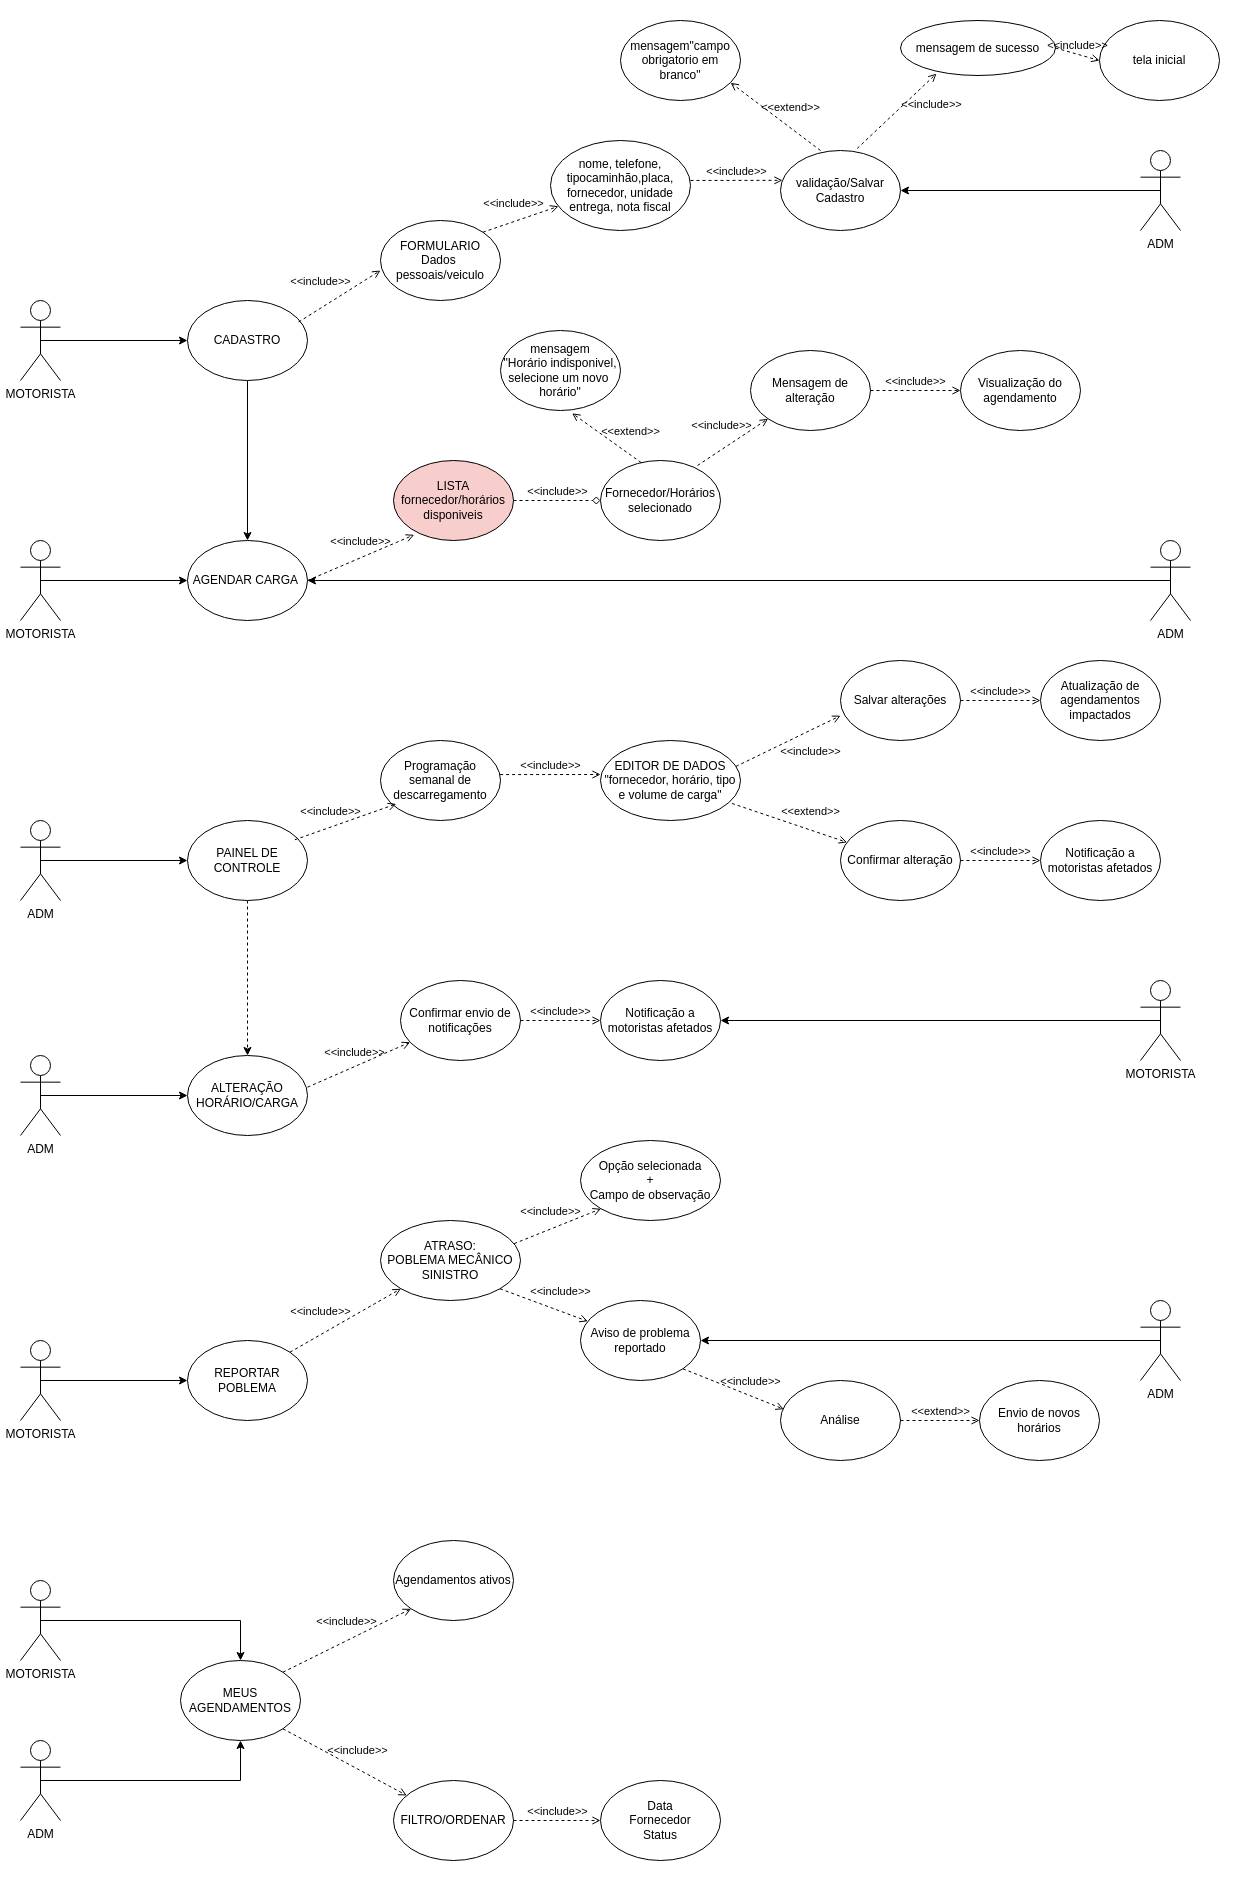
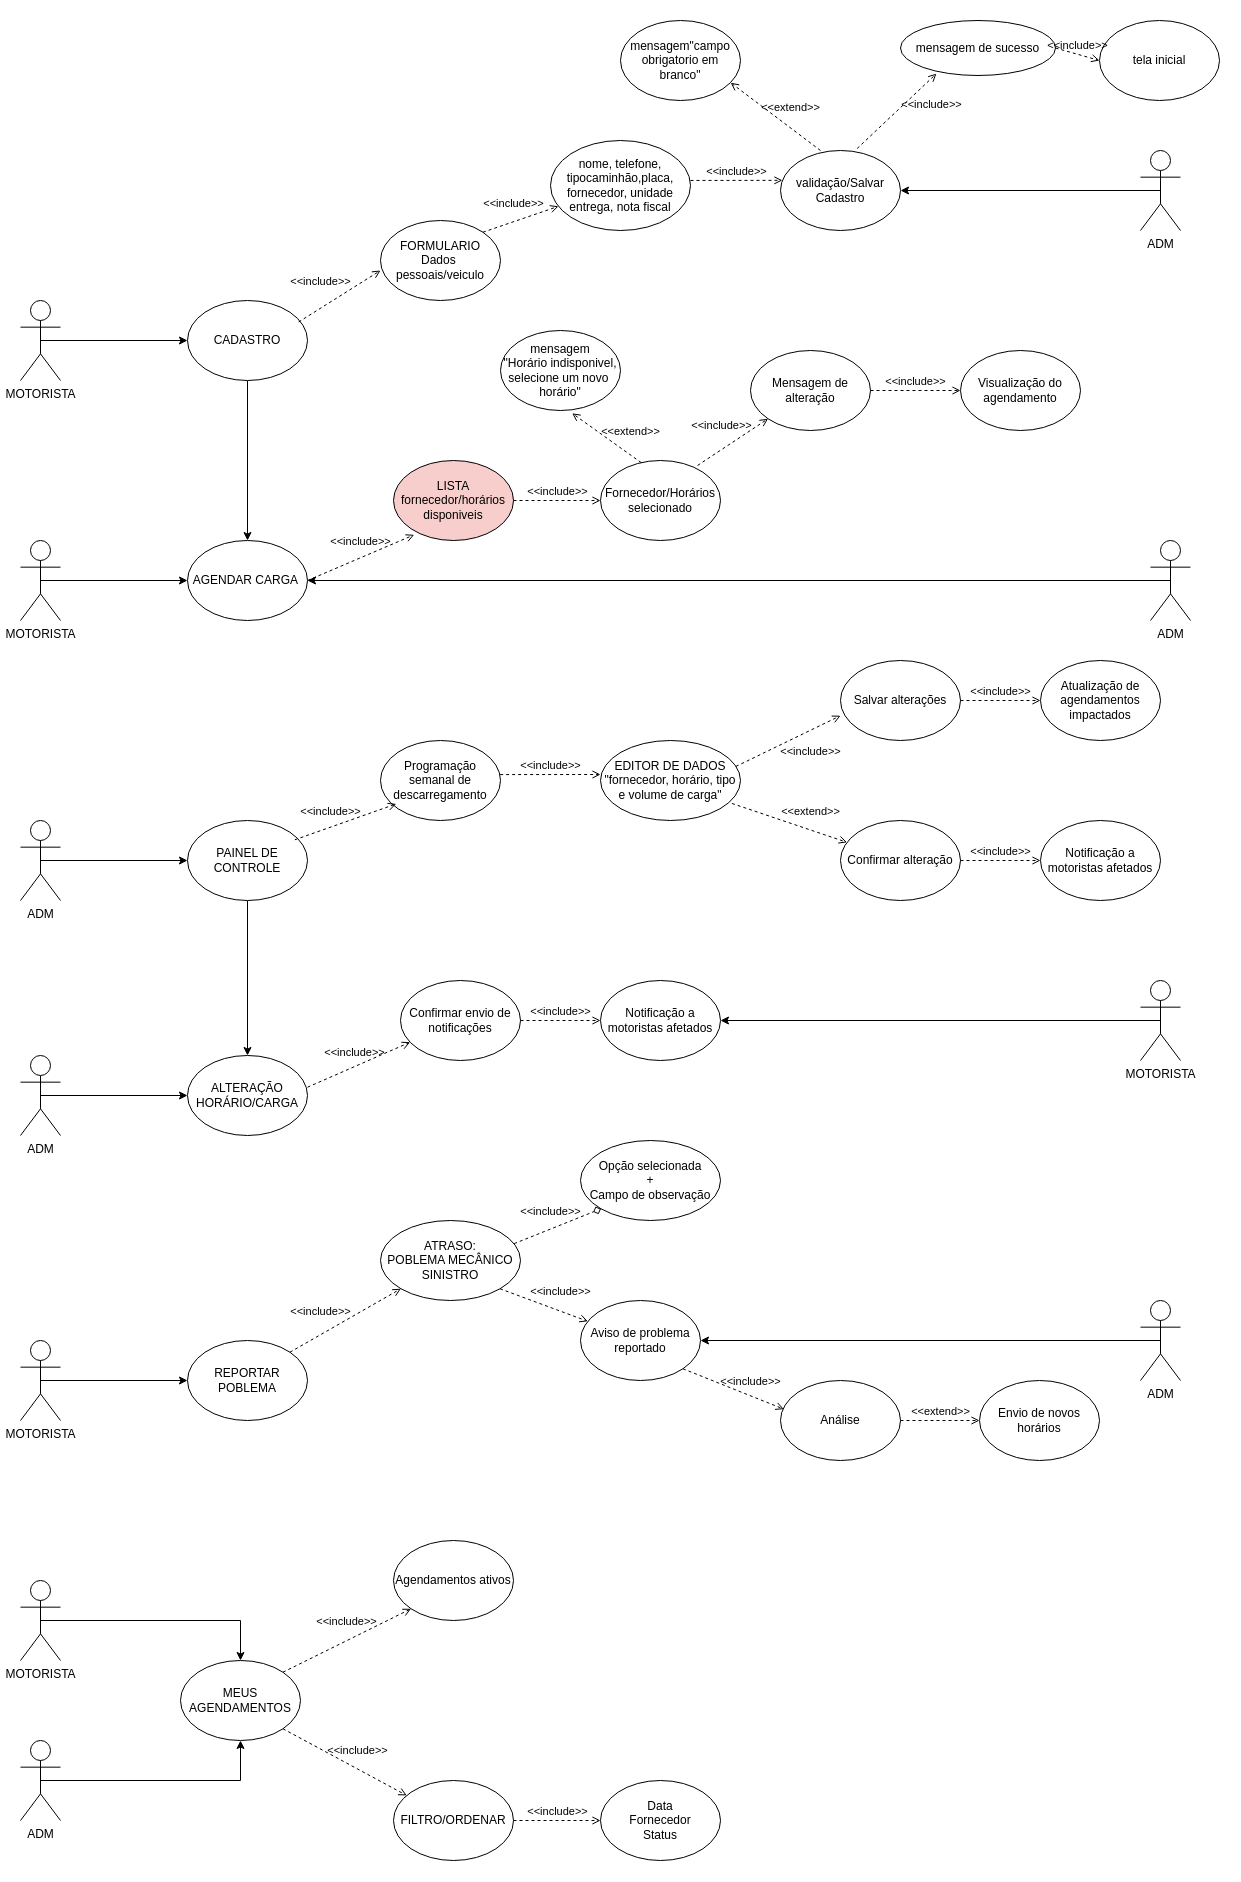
(592, 501) -> (594, 501)
(248, 975) -> (248, 975)
(595, 1211) -> (593, 1212)
